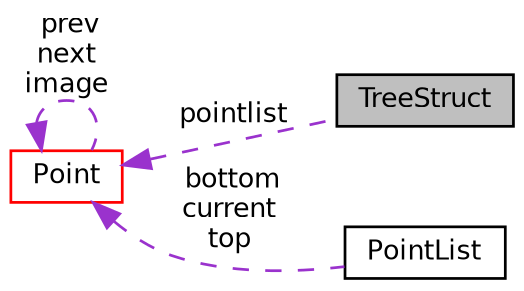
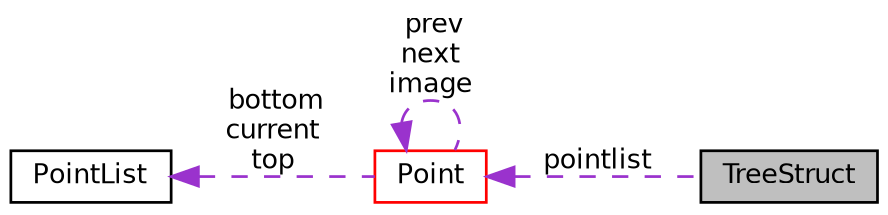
(224, 267) -> (287, 177)
